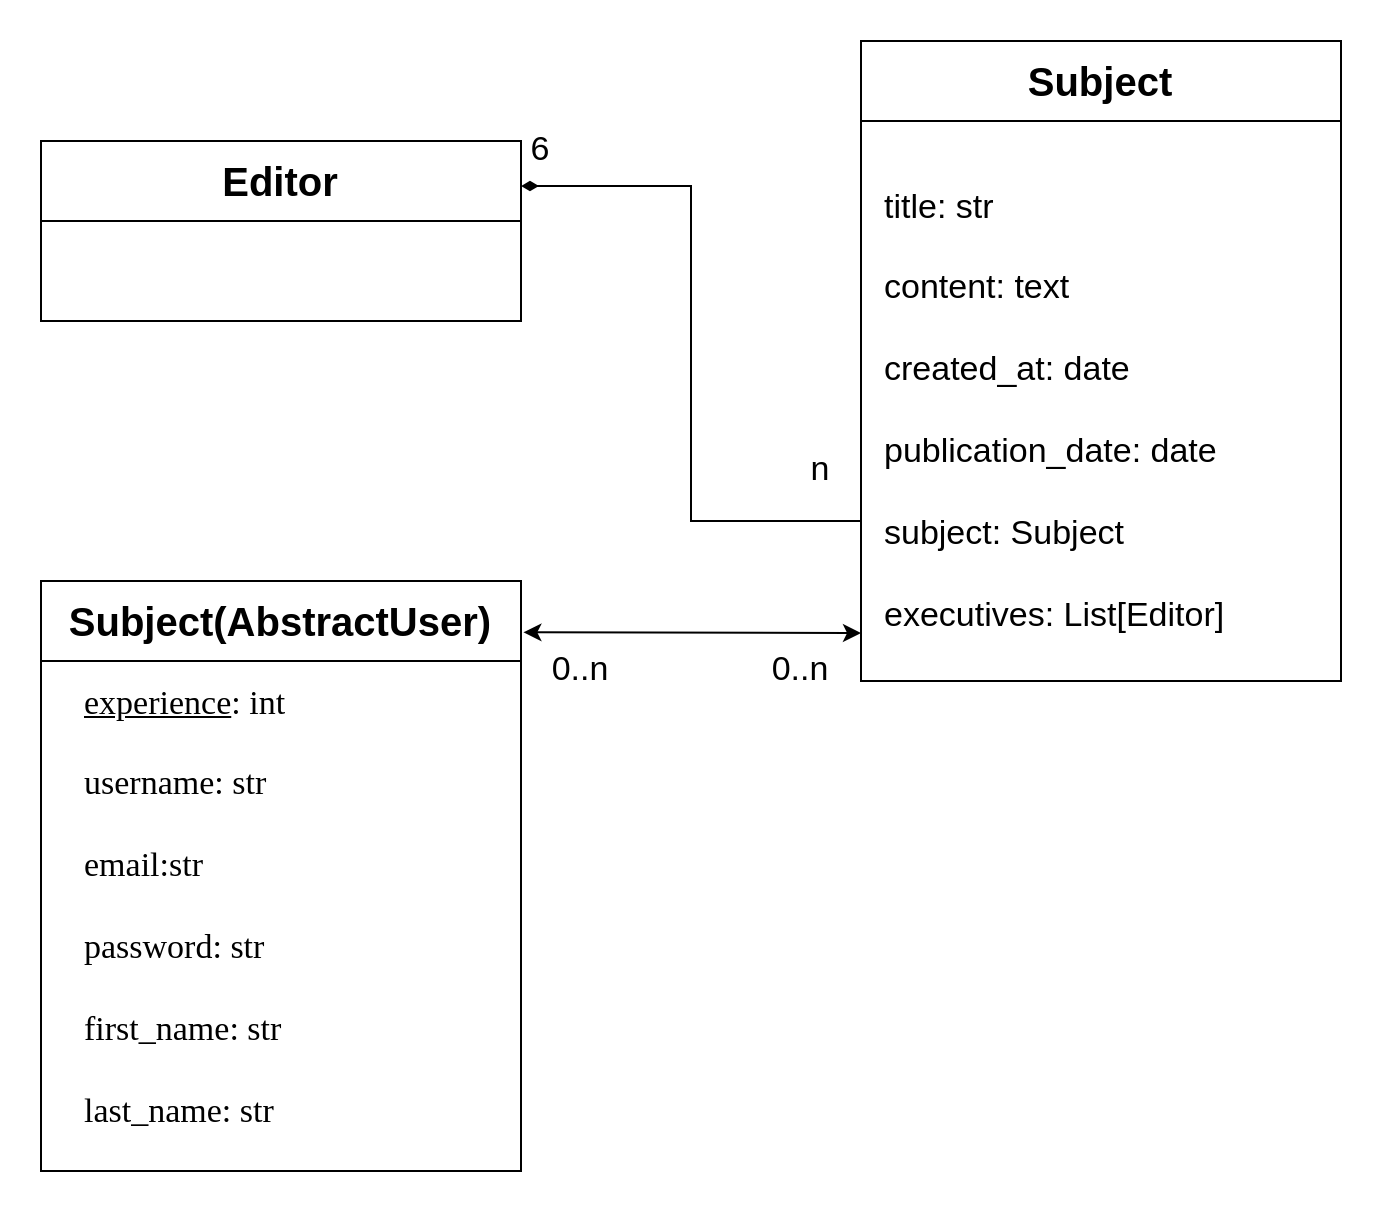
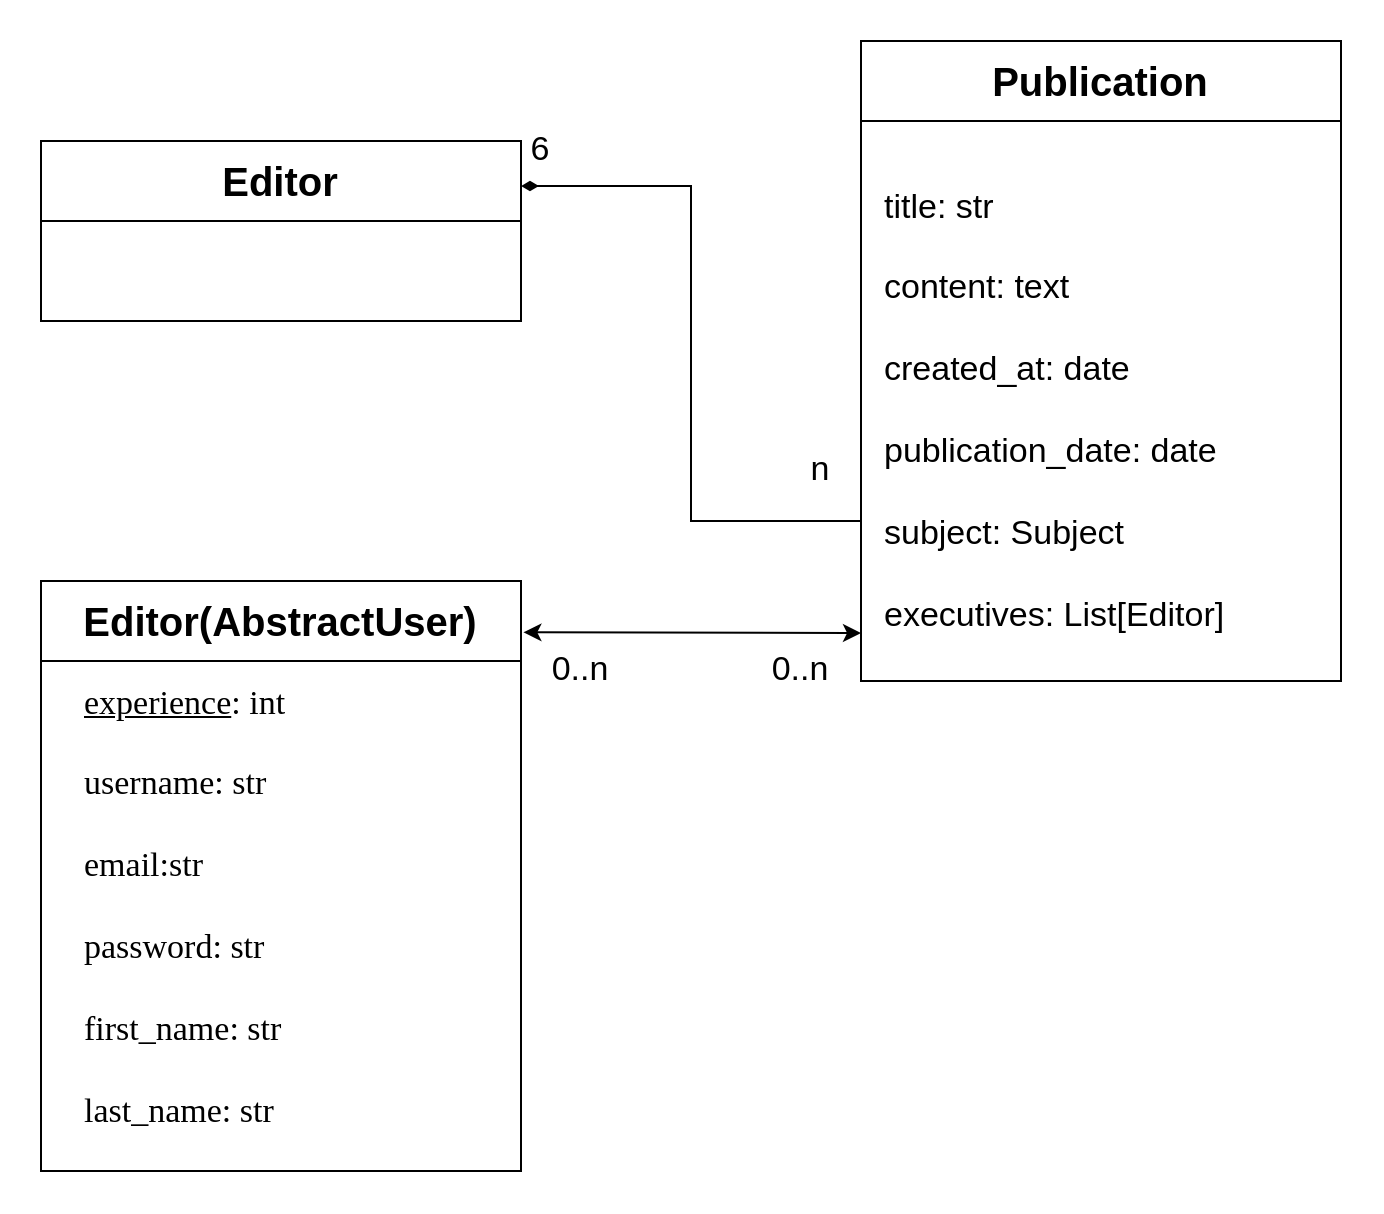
(1101, 81) -> (1101, 81)
(281, 621) -> (281, 621)
